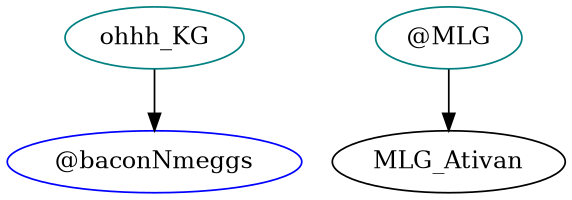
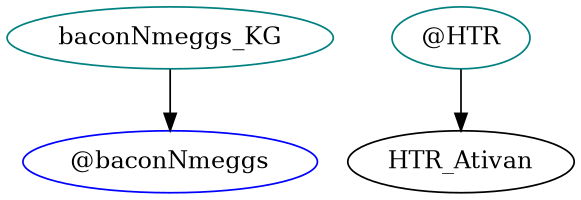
(155, 38) -> (170, 38)
(449, 38) -> (461, 38)
(449, 162) -> (461, 162)
